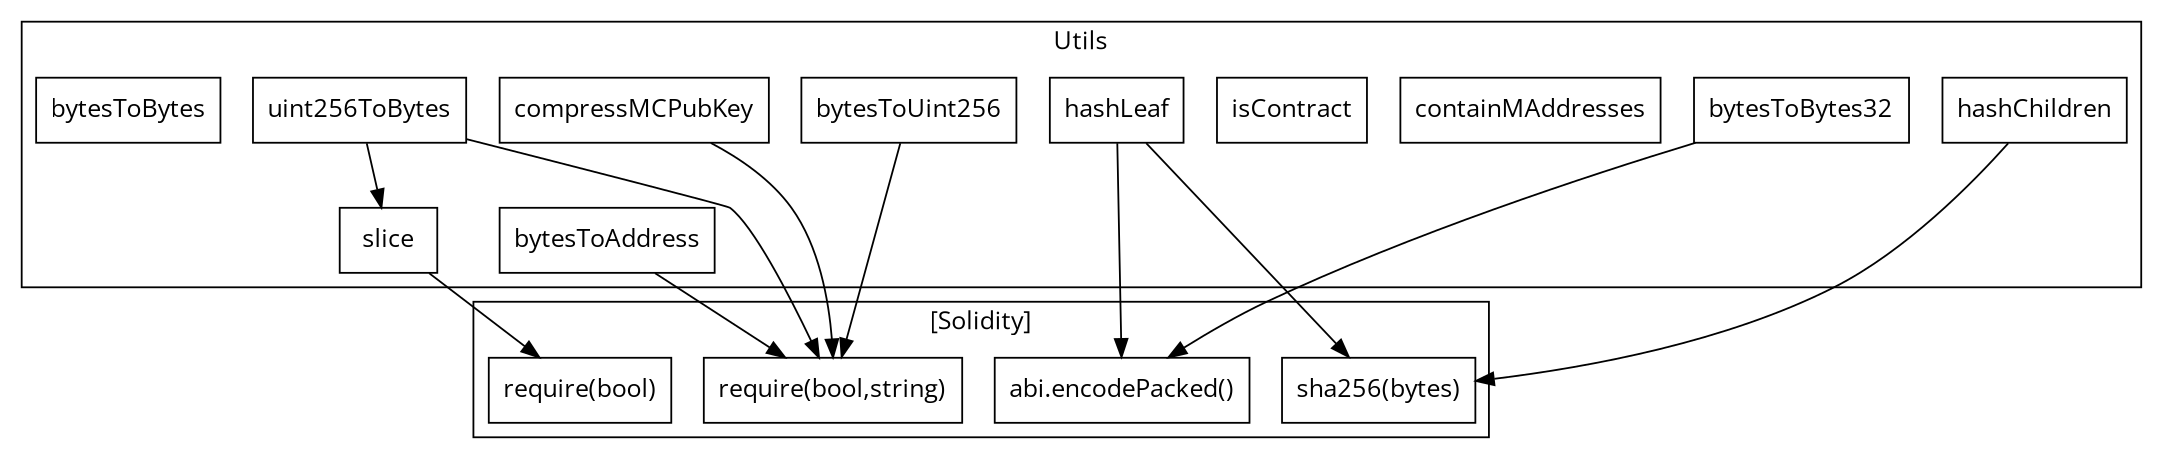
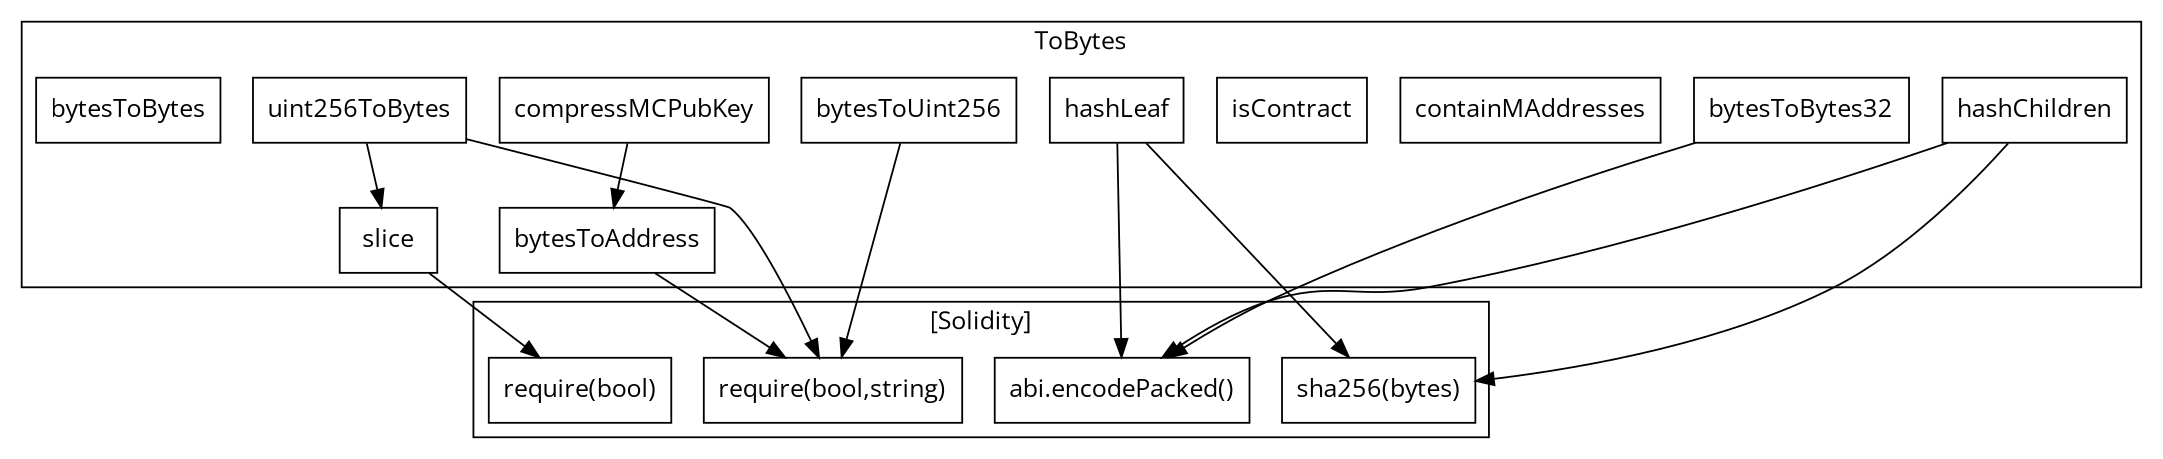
(1081, 42) -> (1081, 42)
(801, 222) -> (623, 166)
none -> (1563, 258)
